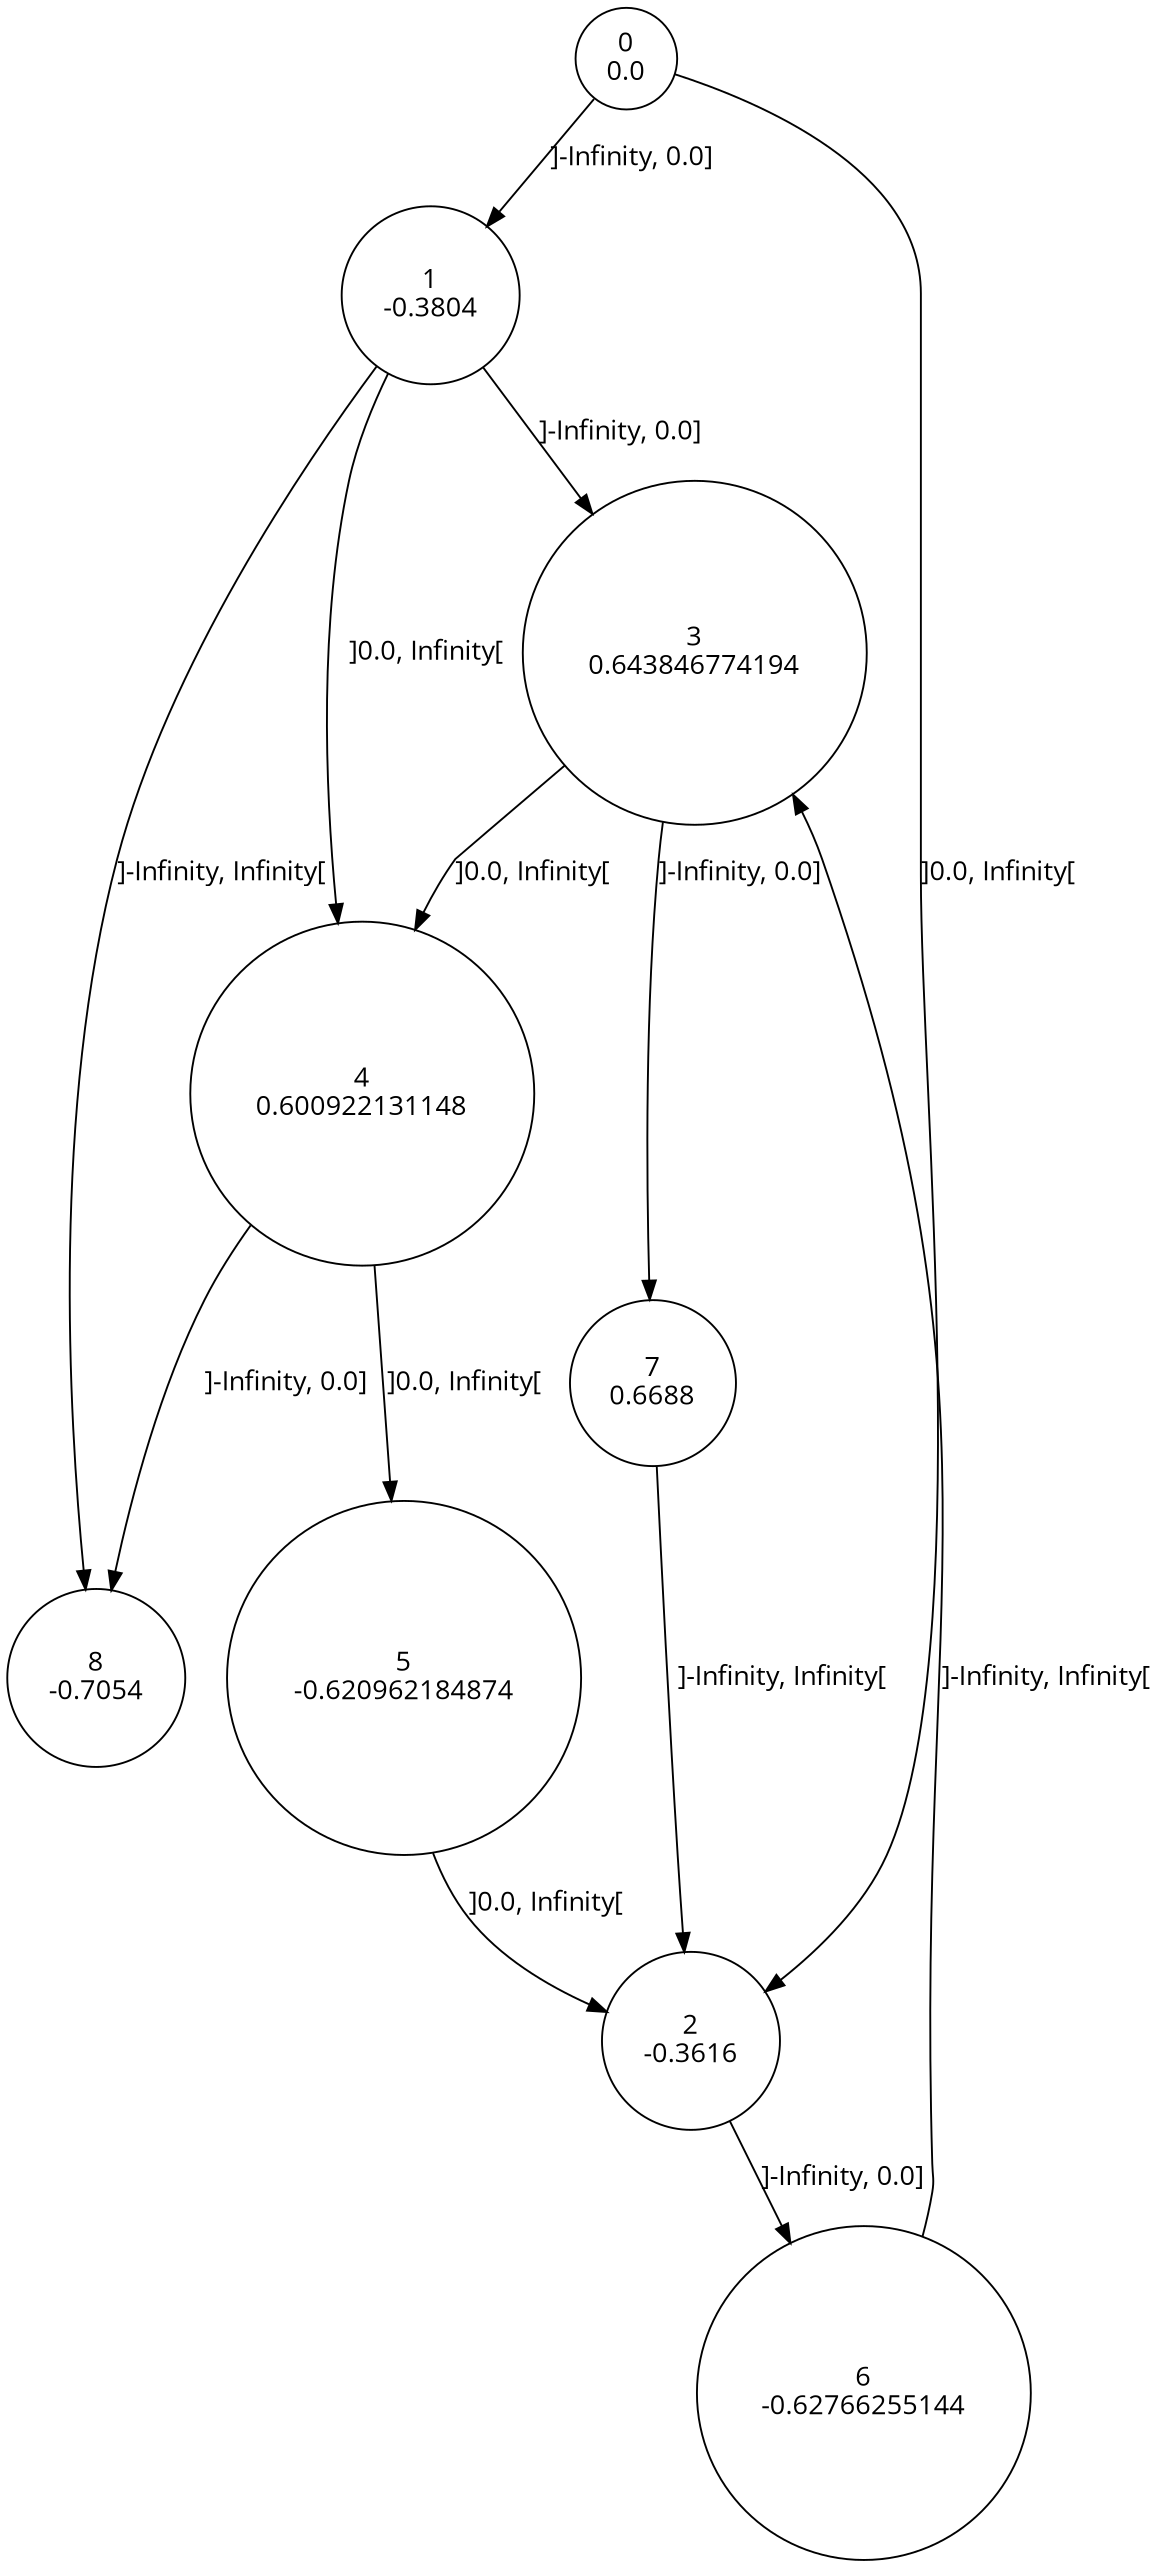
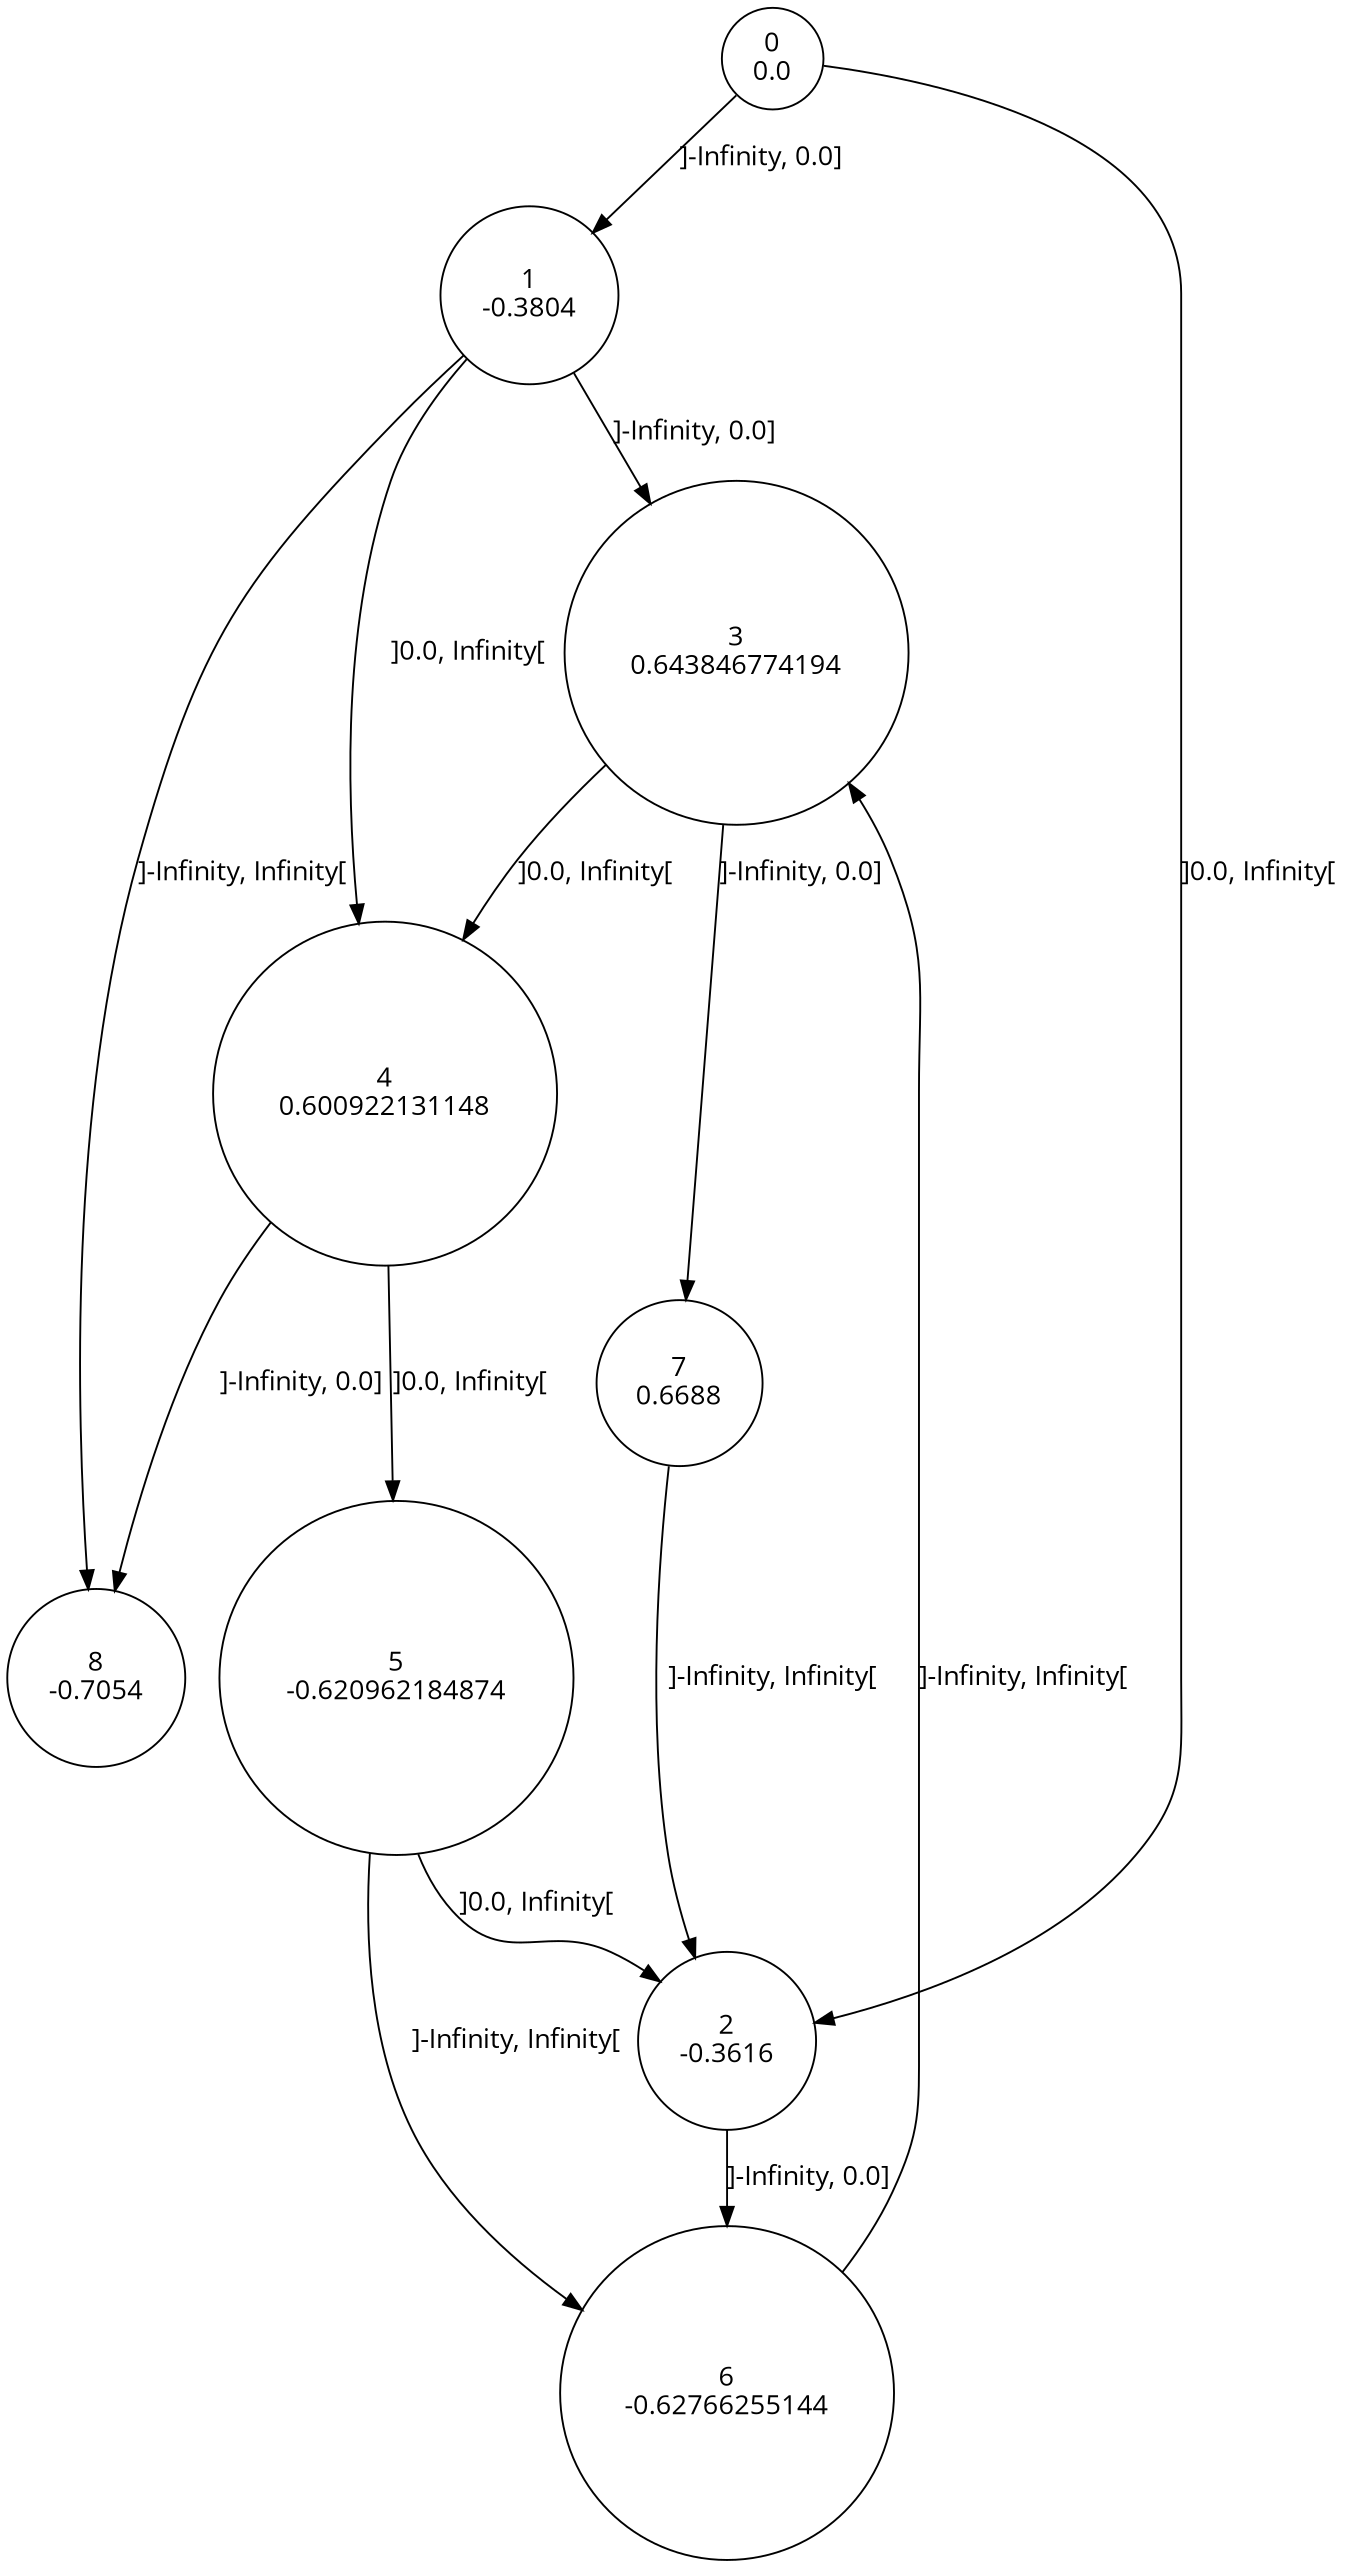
none -> (402, 2106)
